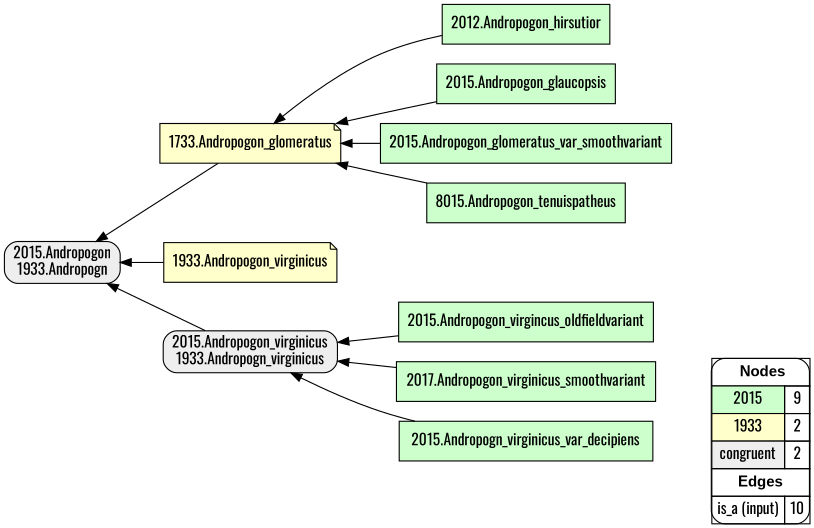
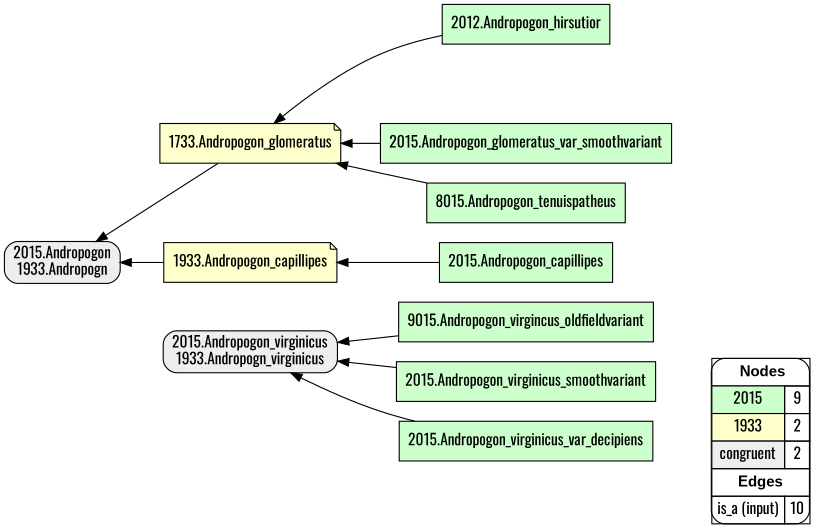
(526, 84) -> none
(250, 262) -> (250, 262)
none -> (526, 262)
(161, 309) -> none
(526, 322) -> (526, 322)
(526, 382) -> (526, 382)
(526, 441) -> (526, 441)
